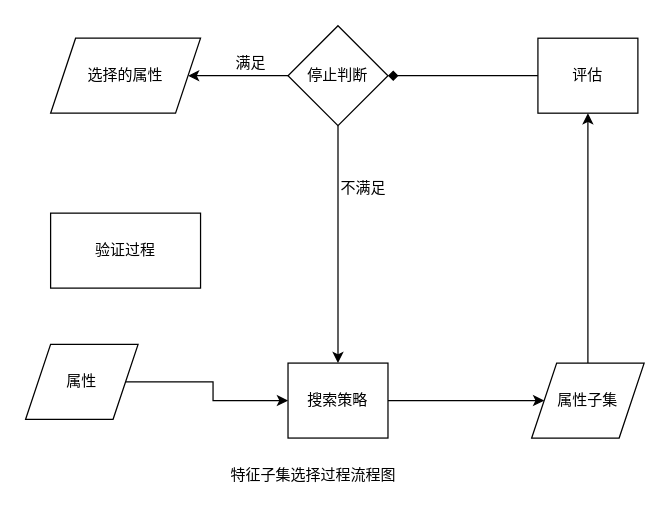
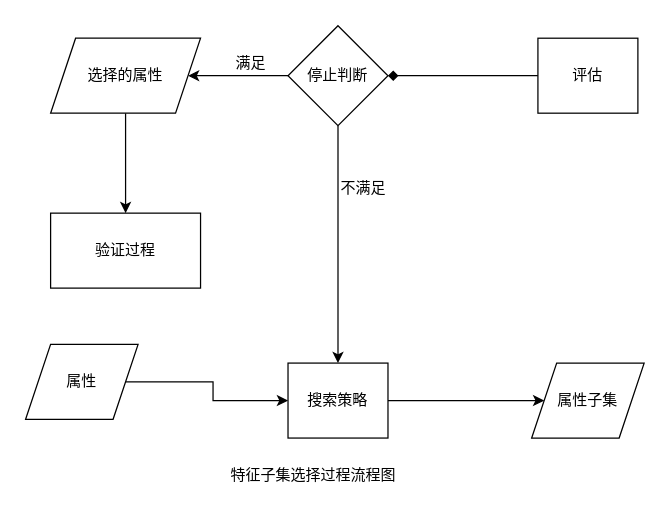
none -> (126, 159)
(588, 242) -> none
